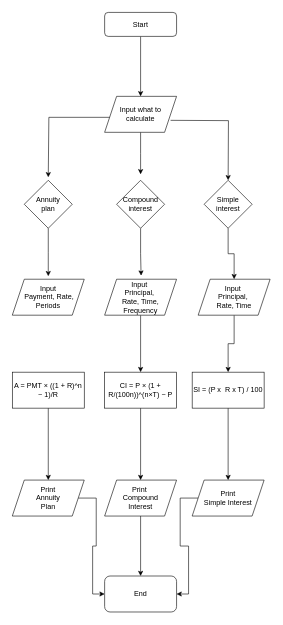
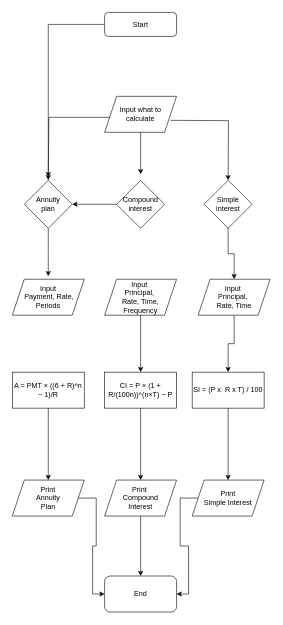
(141, 64) -> (75, 24)
(141, 243) -> (77, 204)
(48, 390) -> (48, 390)
